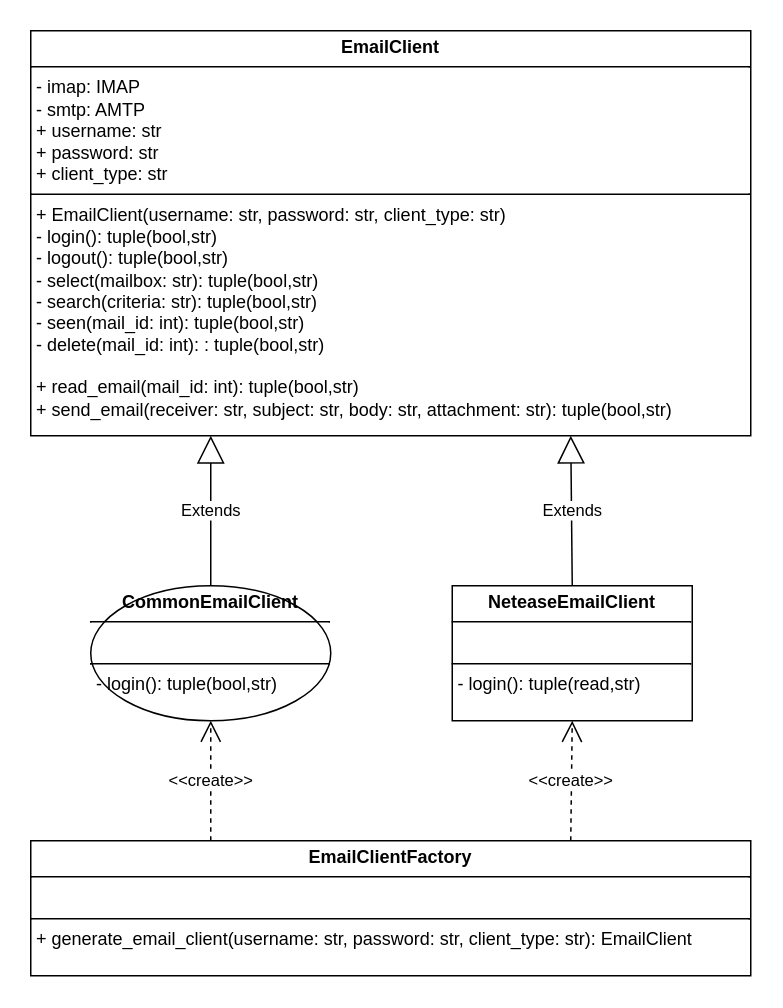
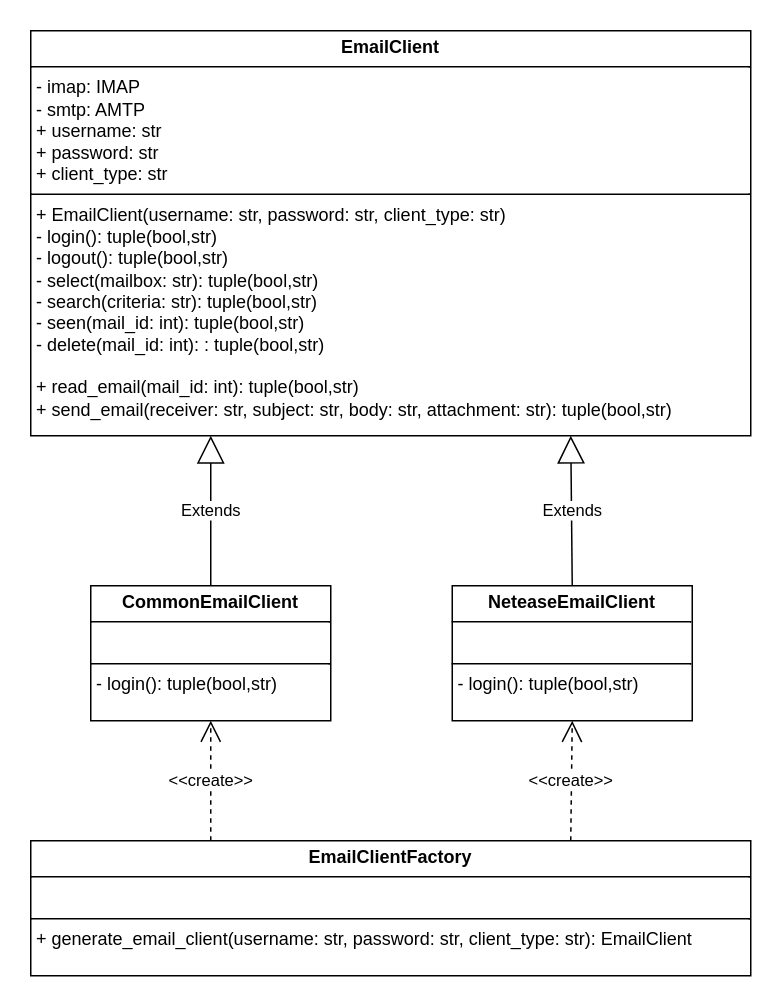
(567, 607) -> (565, 607)
(211, 653) -> (211, 653)
